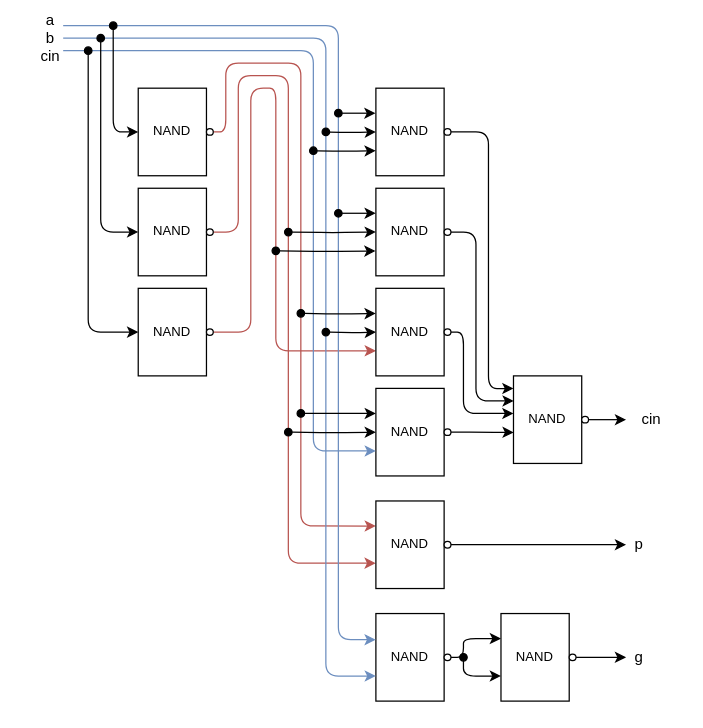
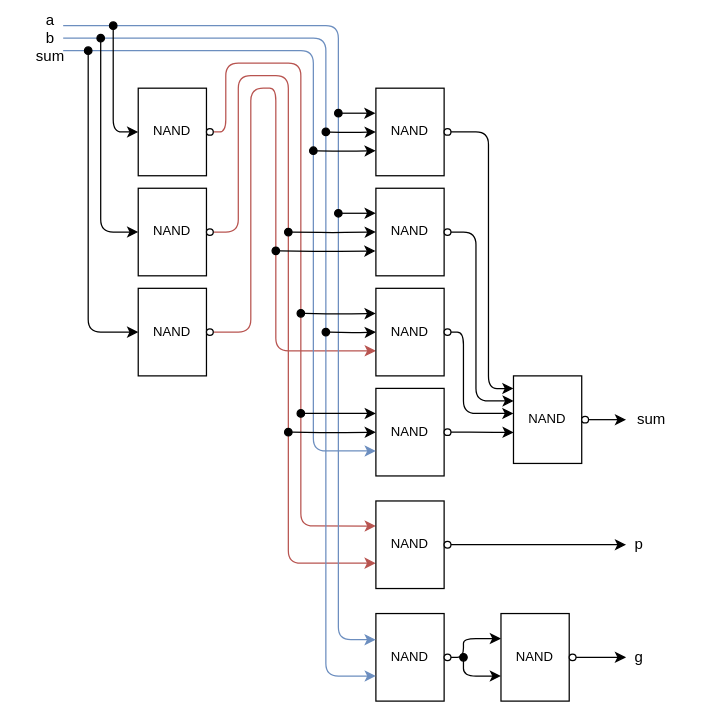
(51, 38) -> (51, 38)
(651, 419) -> (651, 419)
